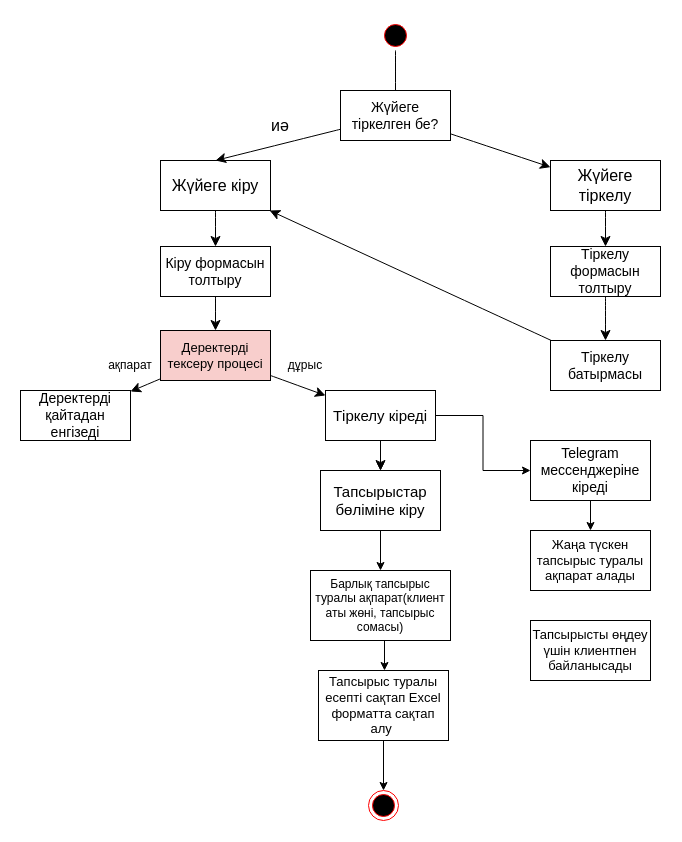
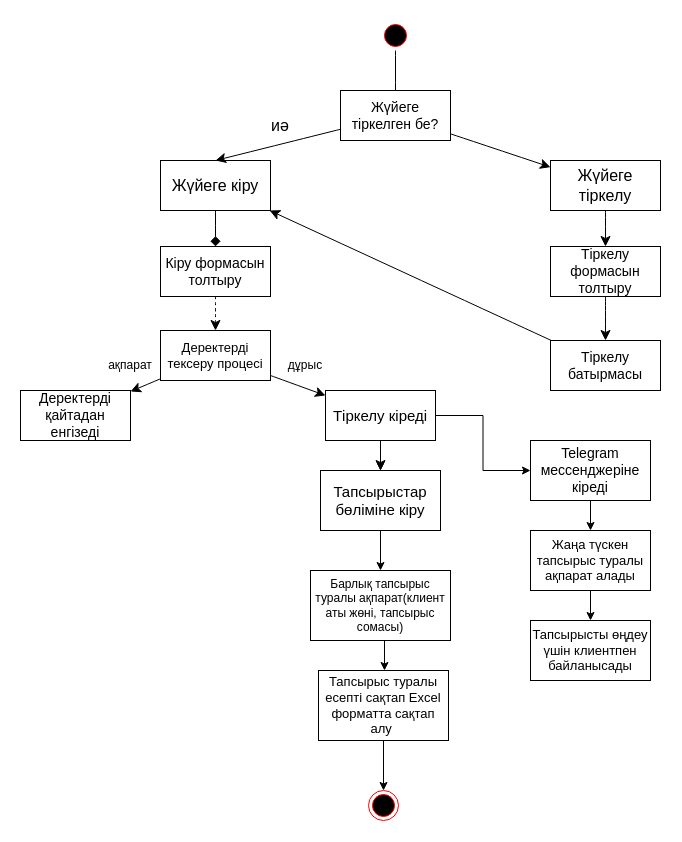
(216, 236) -> (216, 236)
(216, 309) -> (216, 309)
(216, 356) -> (216, 356)
none -> (591, 610)
